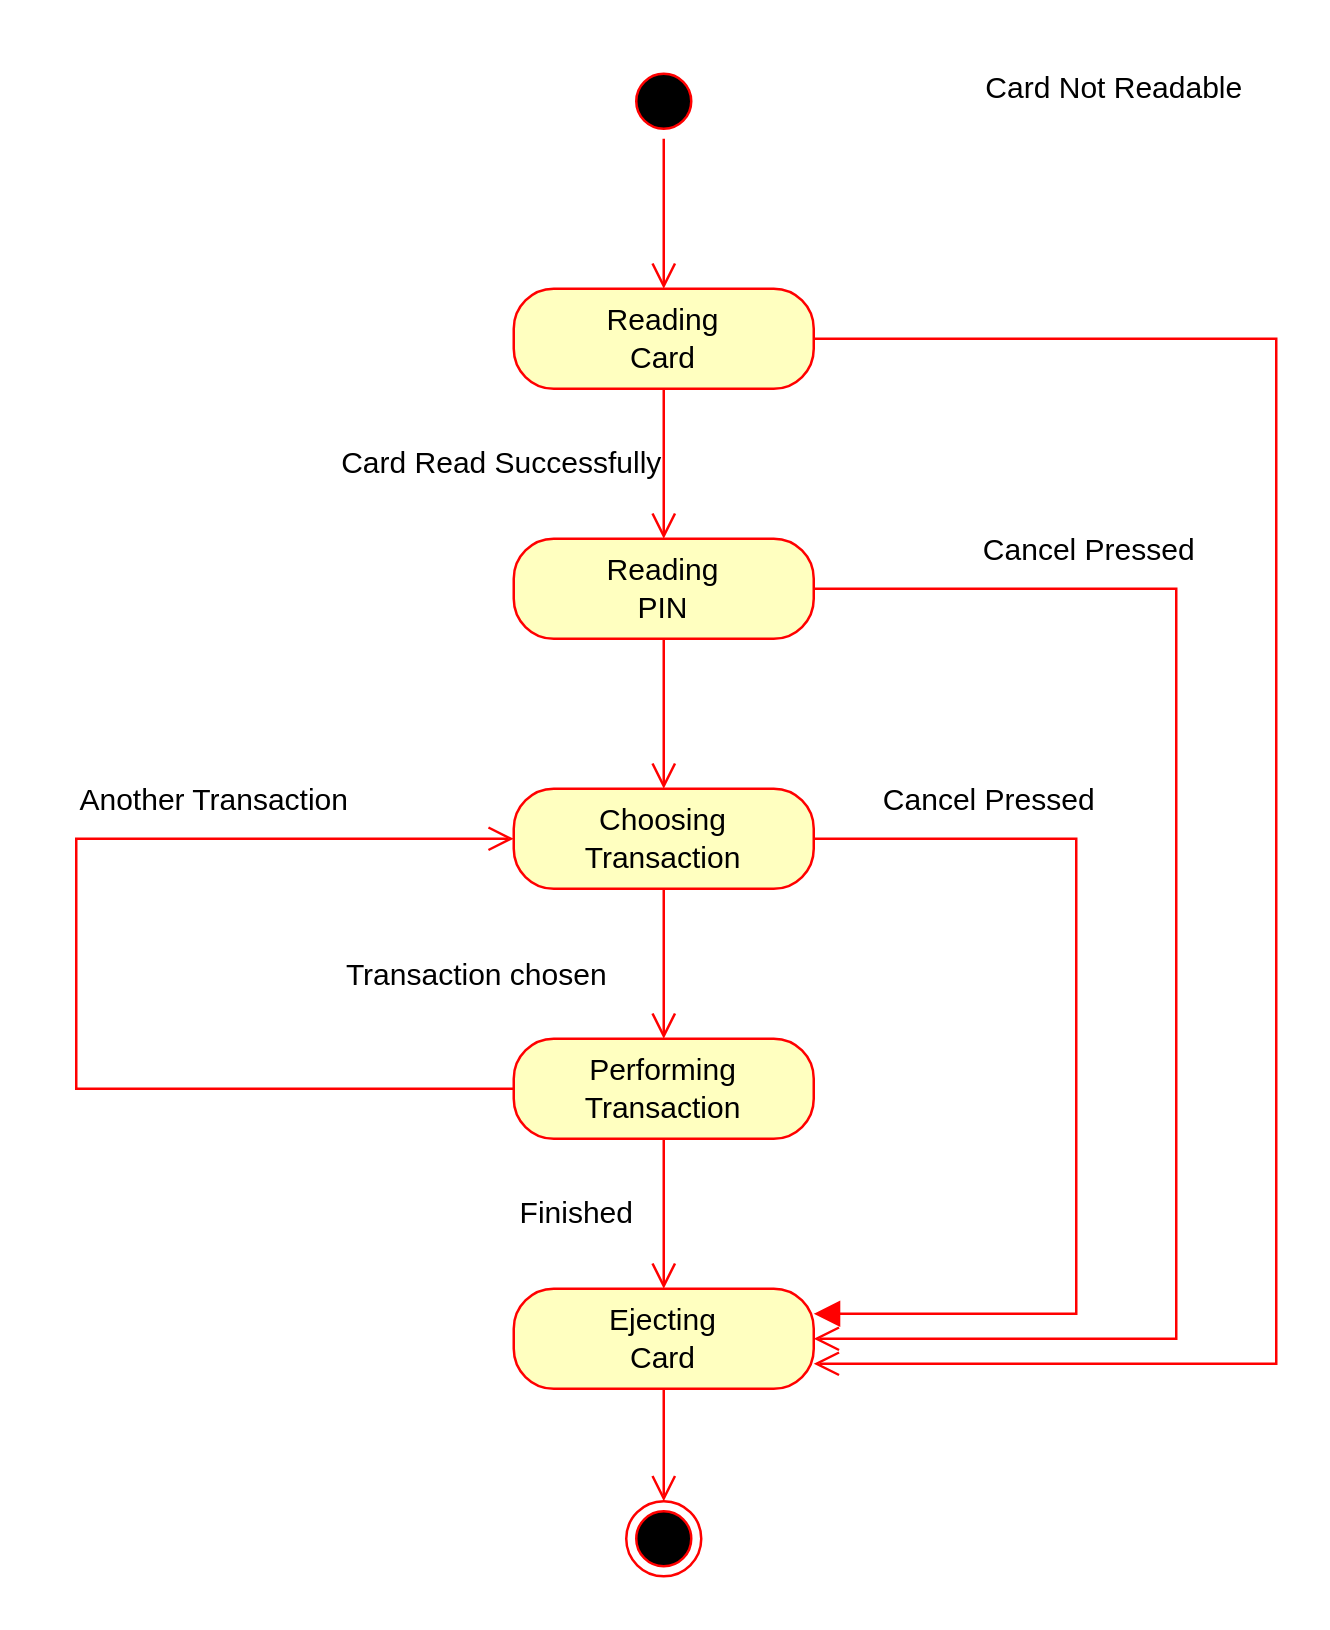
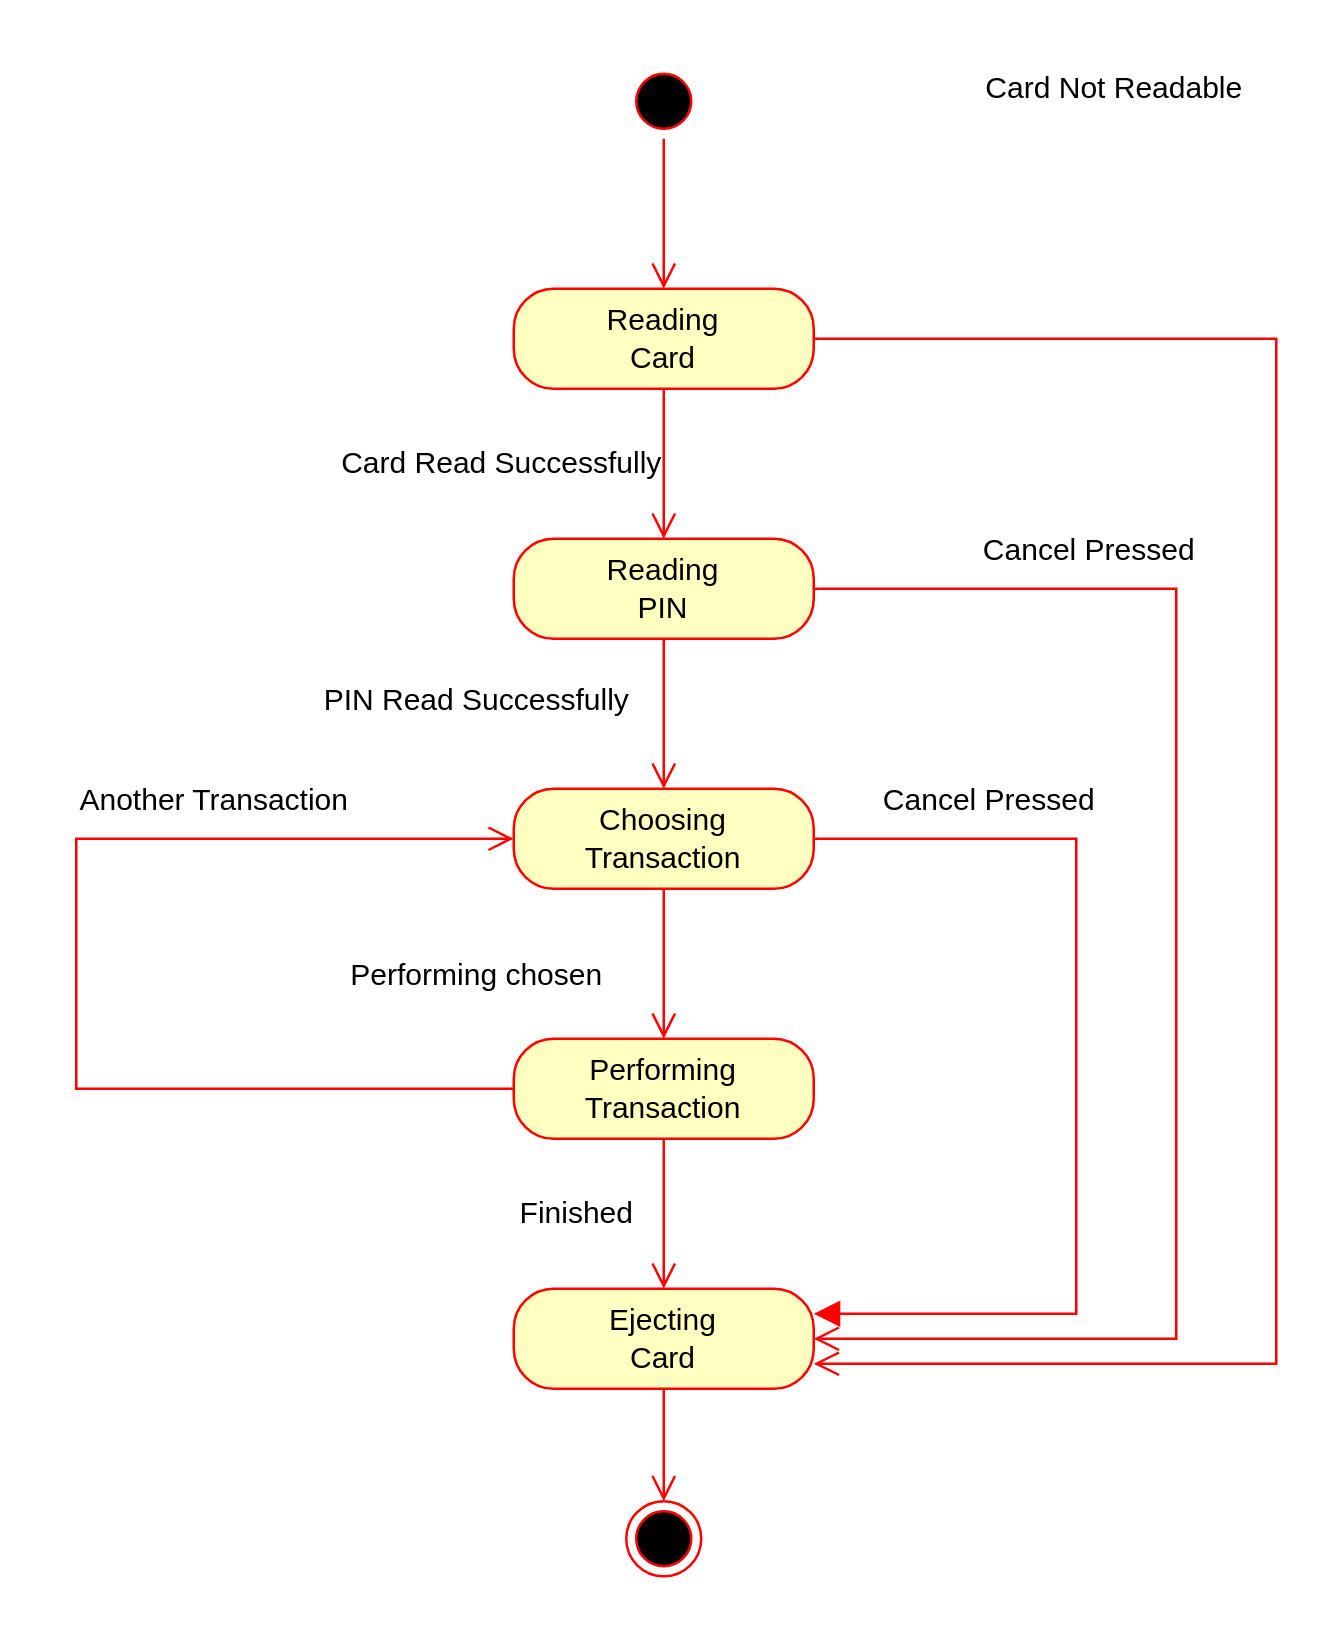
none -> (476, 701)
(478, 976) -> (478, 976)
